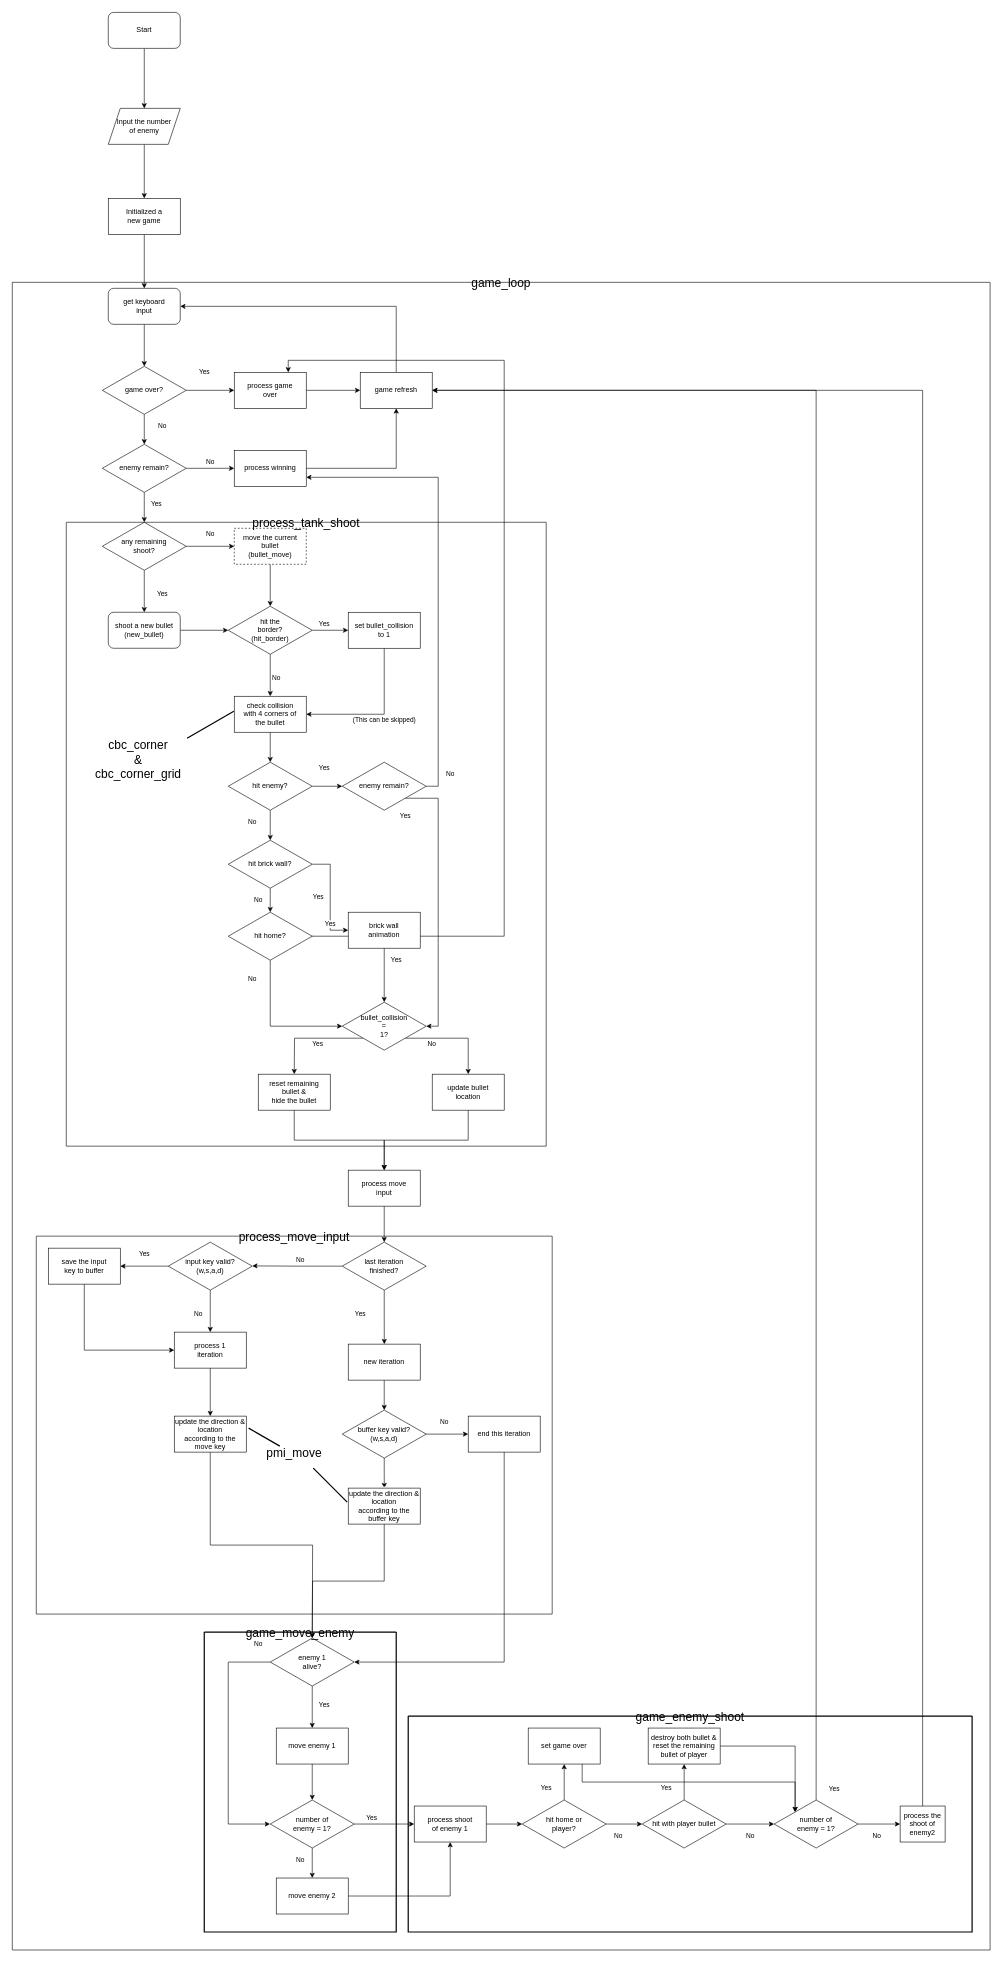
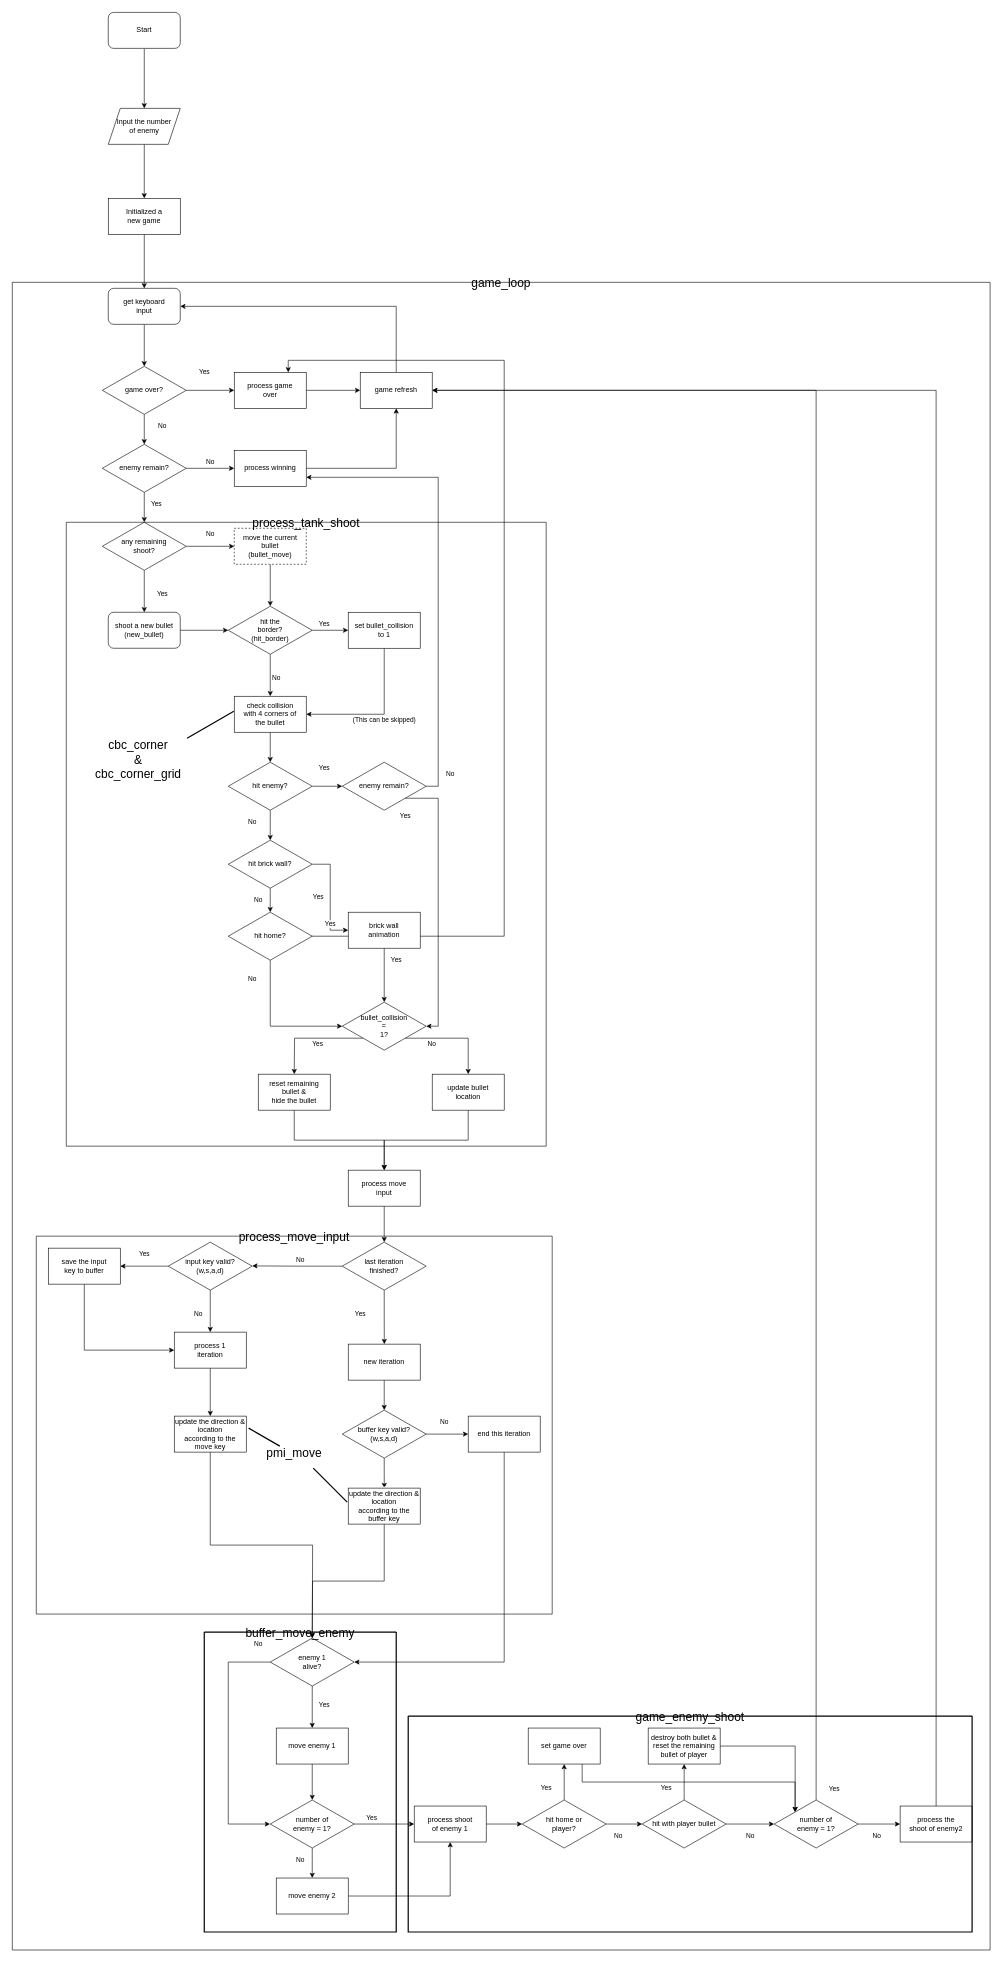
(300, 1633) -> (300, 1633)
(923, 1824) -> (936, 1824)
